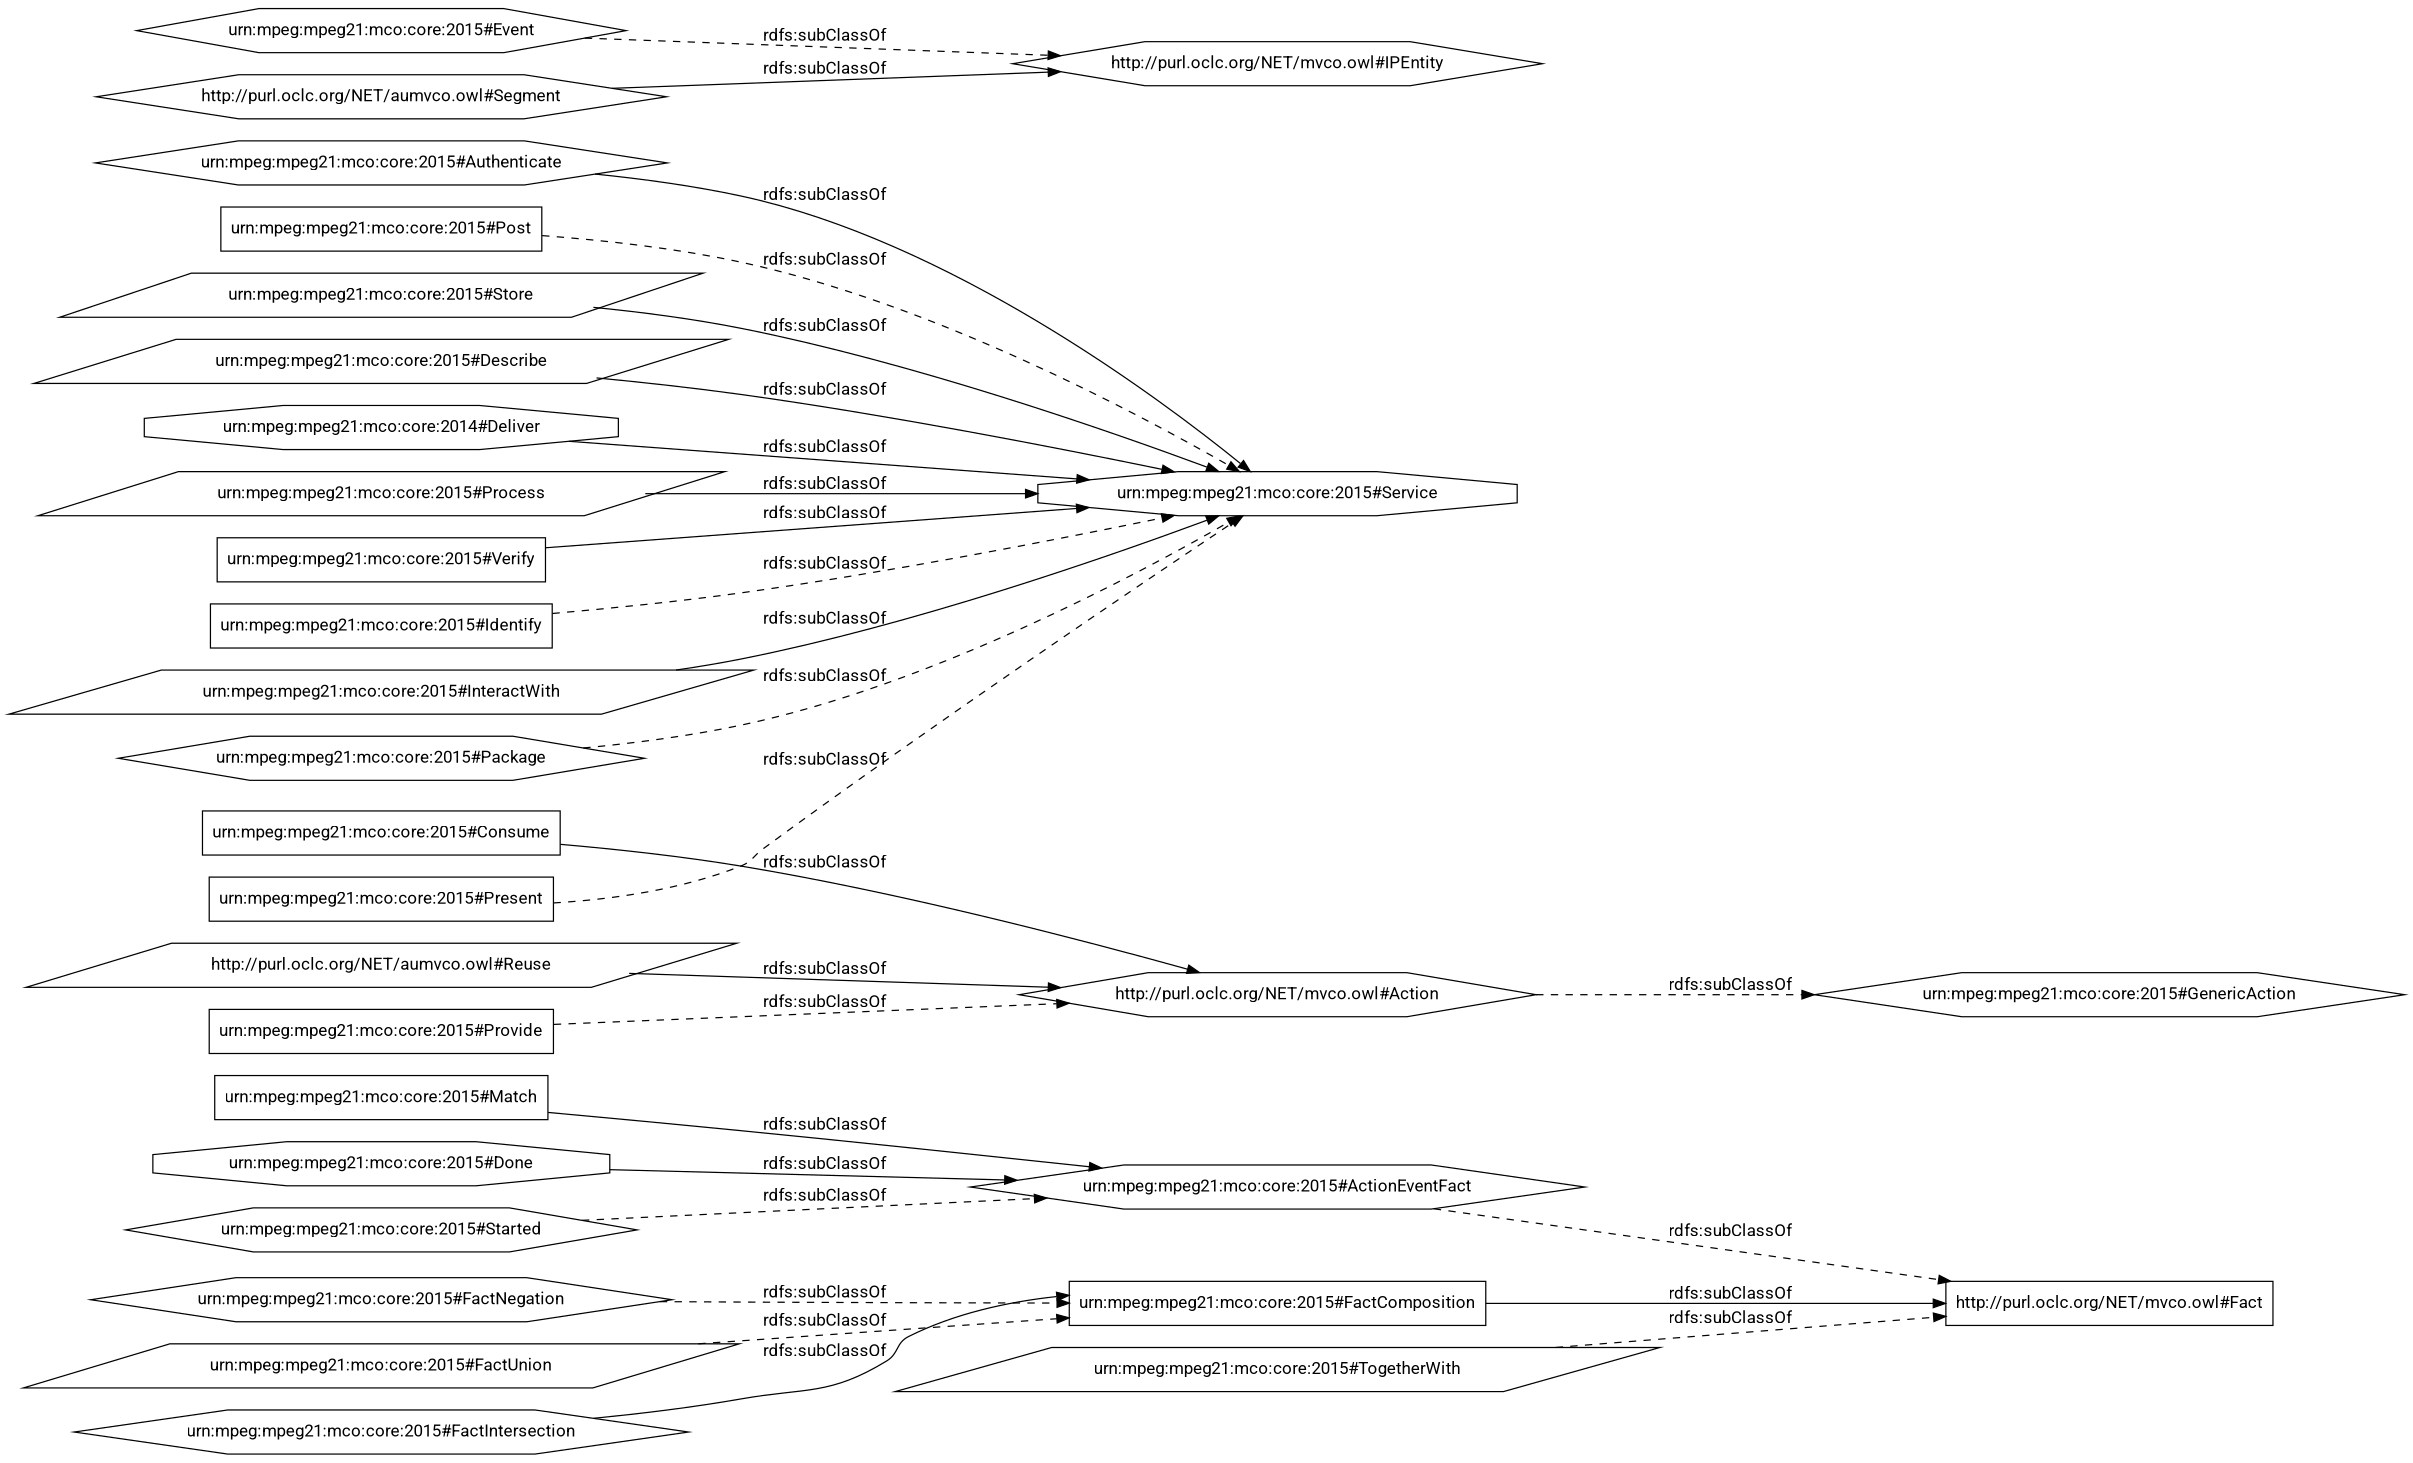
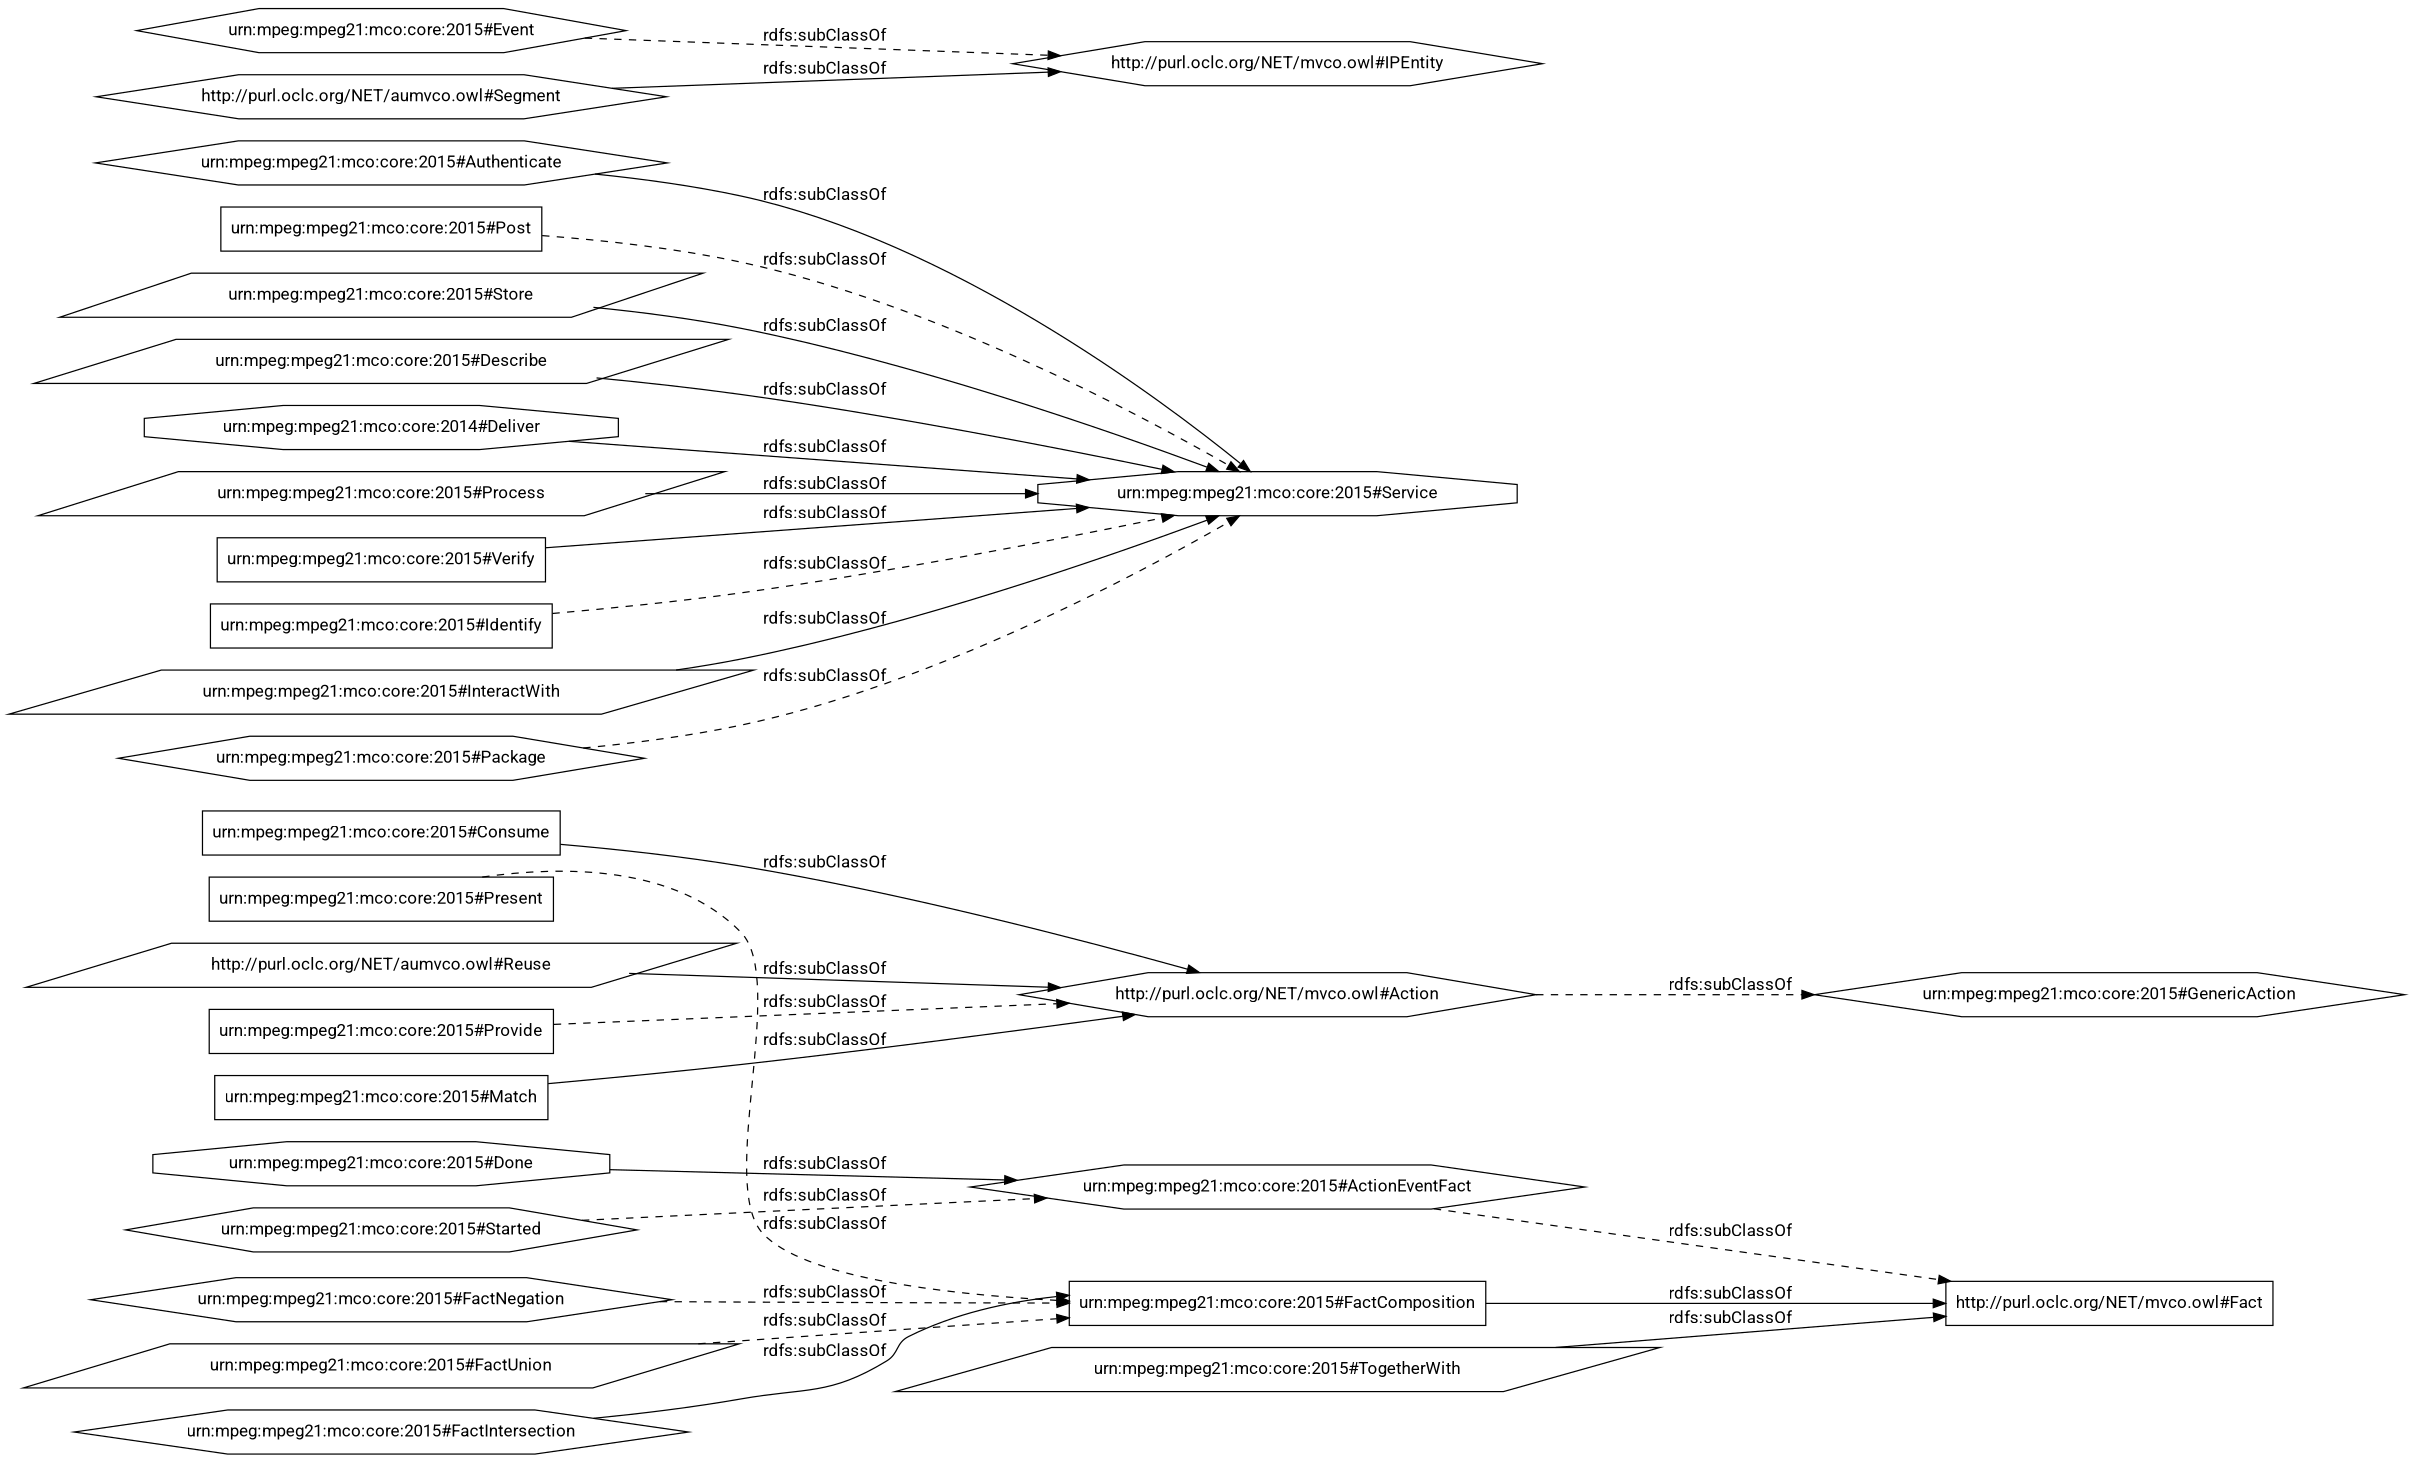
(906, 746) -> (751, 1099)
(819, 1138) -> (836, 1053)
(1744, 1332) -> (1744, 1332)
